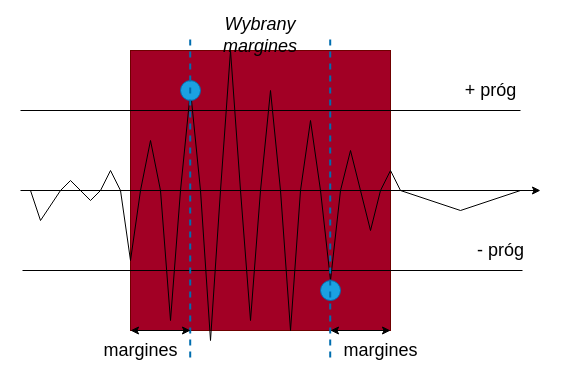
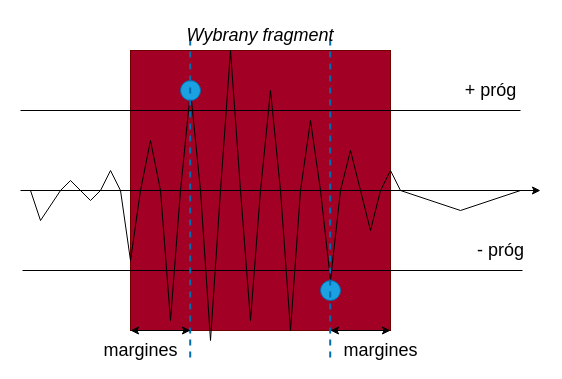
(261, 36) -> (261, 36)
